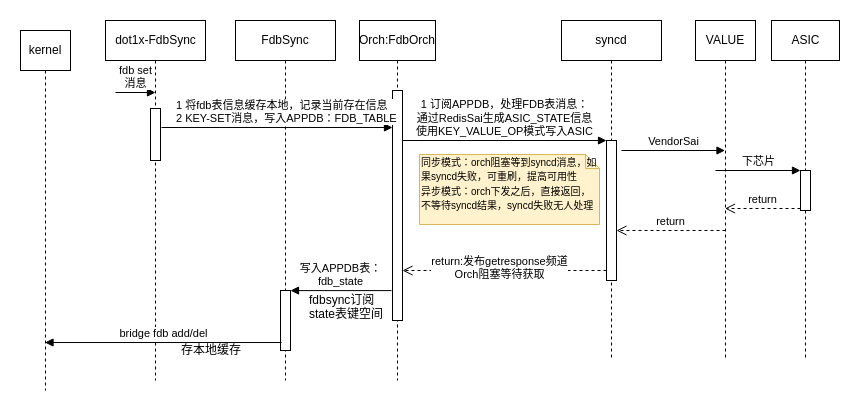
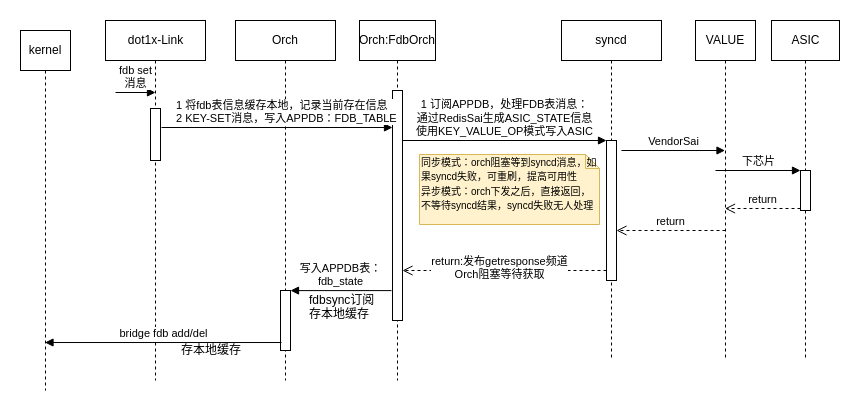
(156, 41) -> (156, 41)
(286, 41) -> (286, 41)
(350, 308) -> (345, 308)
